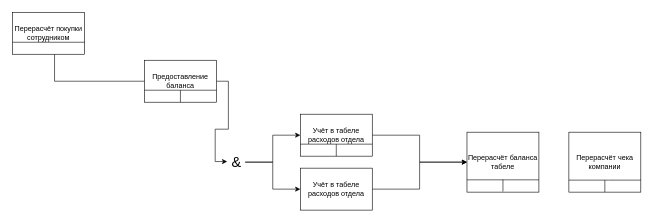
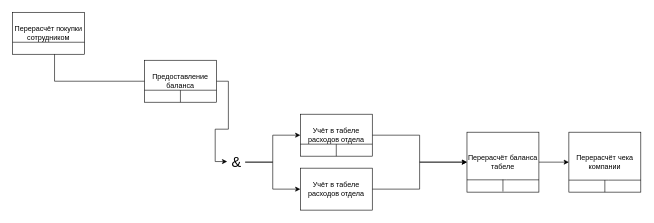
none -> (563, 162)
